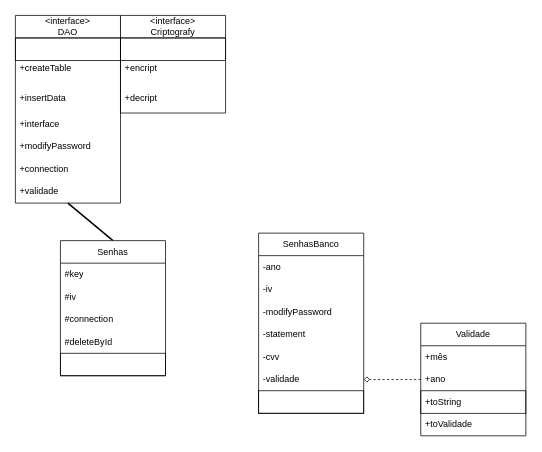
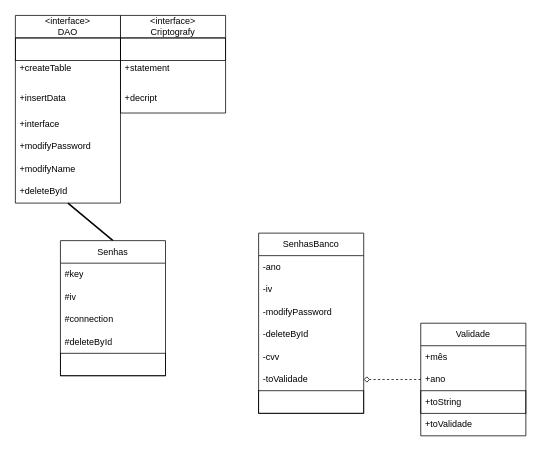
(144, 72) -> (150, 72)
(46, 169) -> (46, 169)
(40, 192) -> (46, 192)
(288, 334) -> (289, 334)
(283, 379) -> (288, 379)
